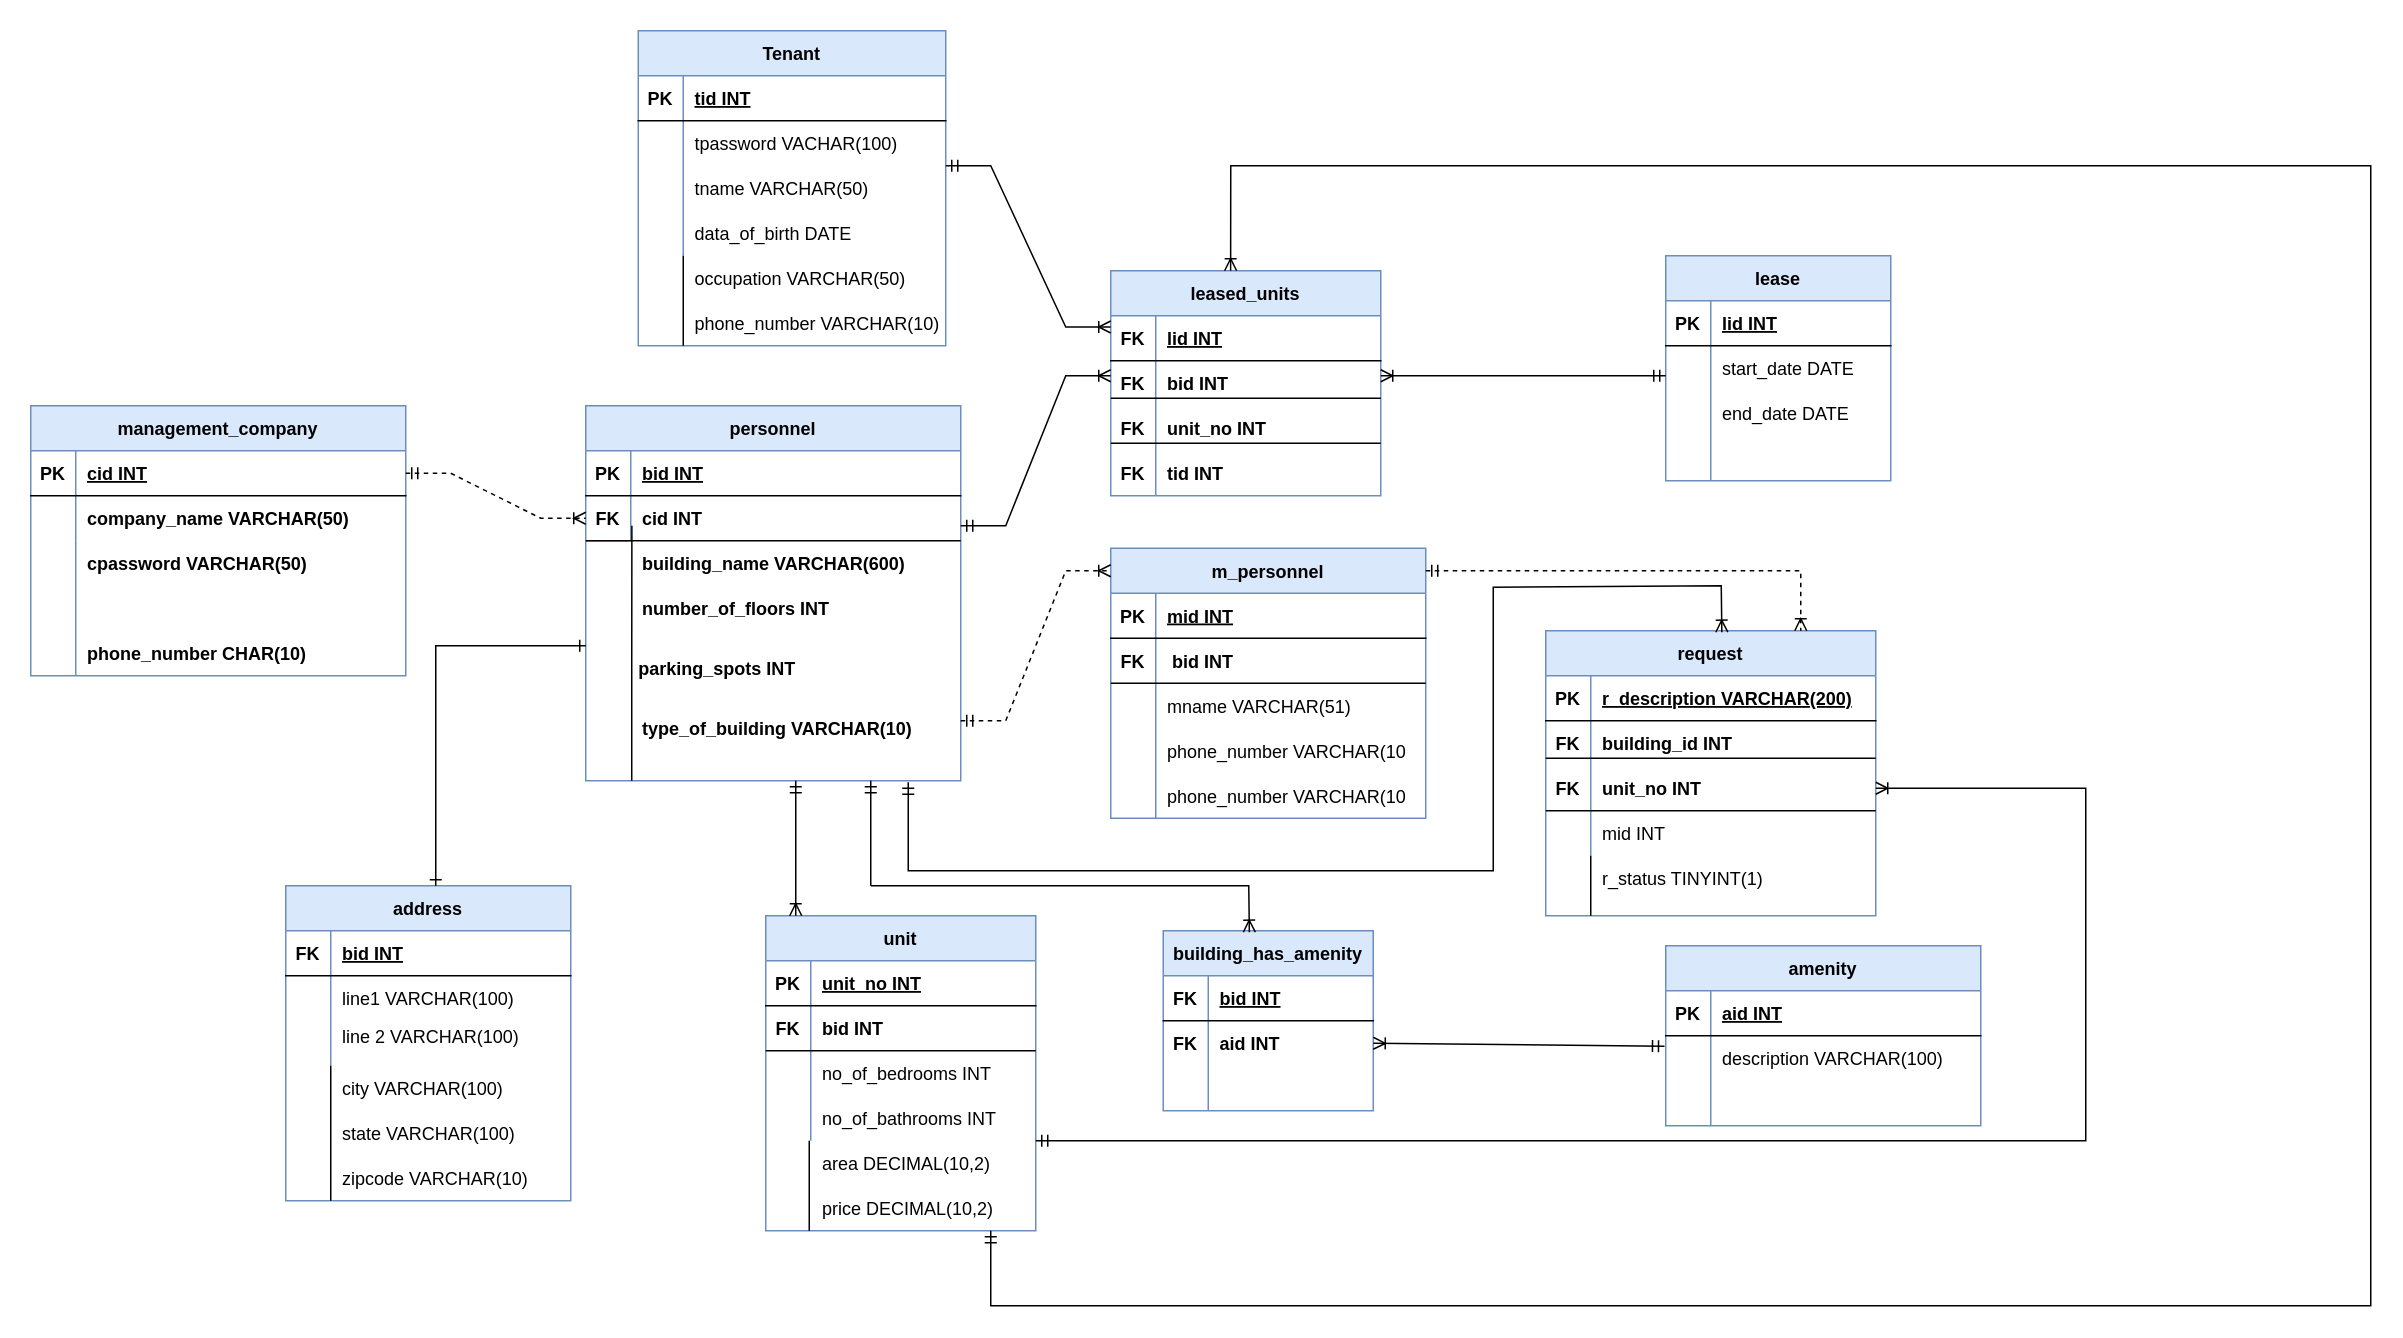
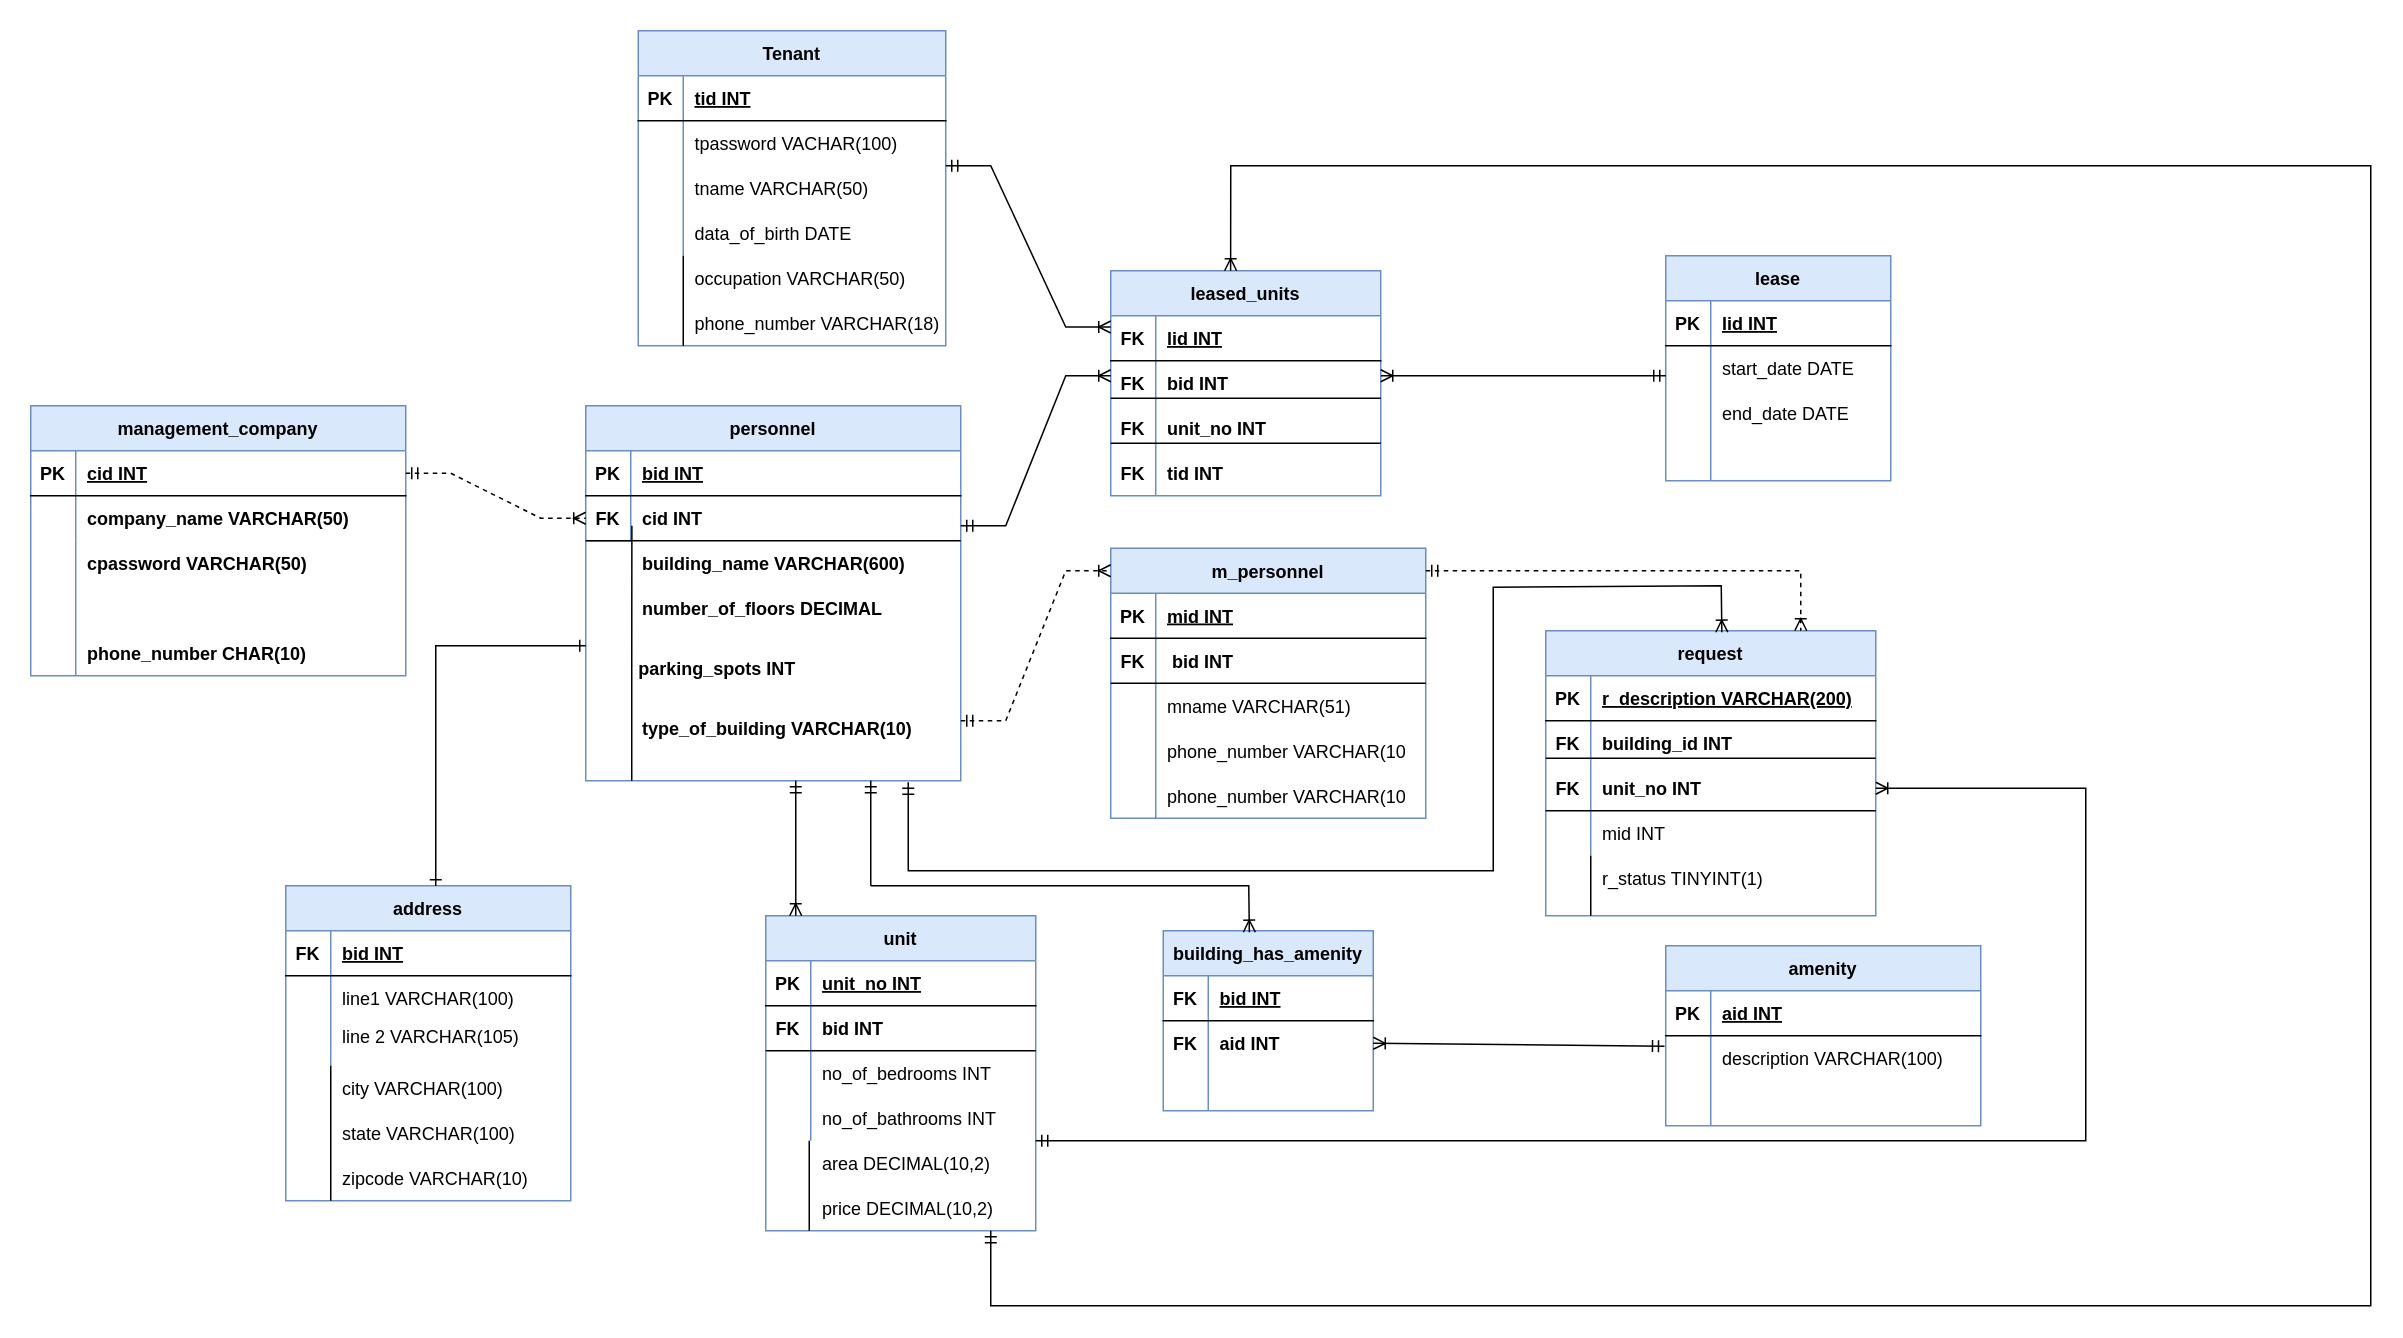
(813, 324) -> (813, 324)
(738, 609) -> (758, 609)
(428, 1037) -> (428, 1037)
